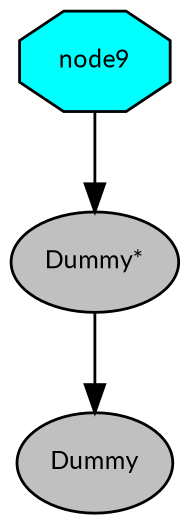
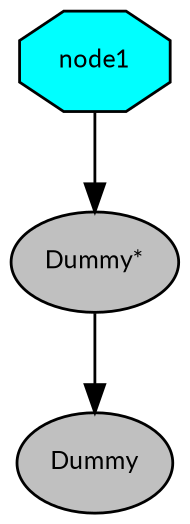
(95, 61) -> (95, 61)
